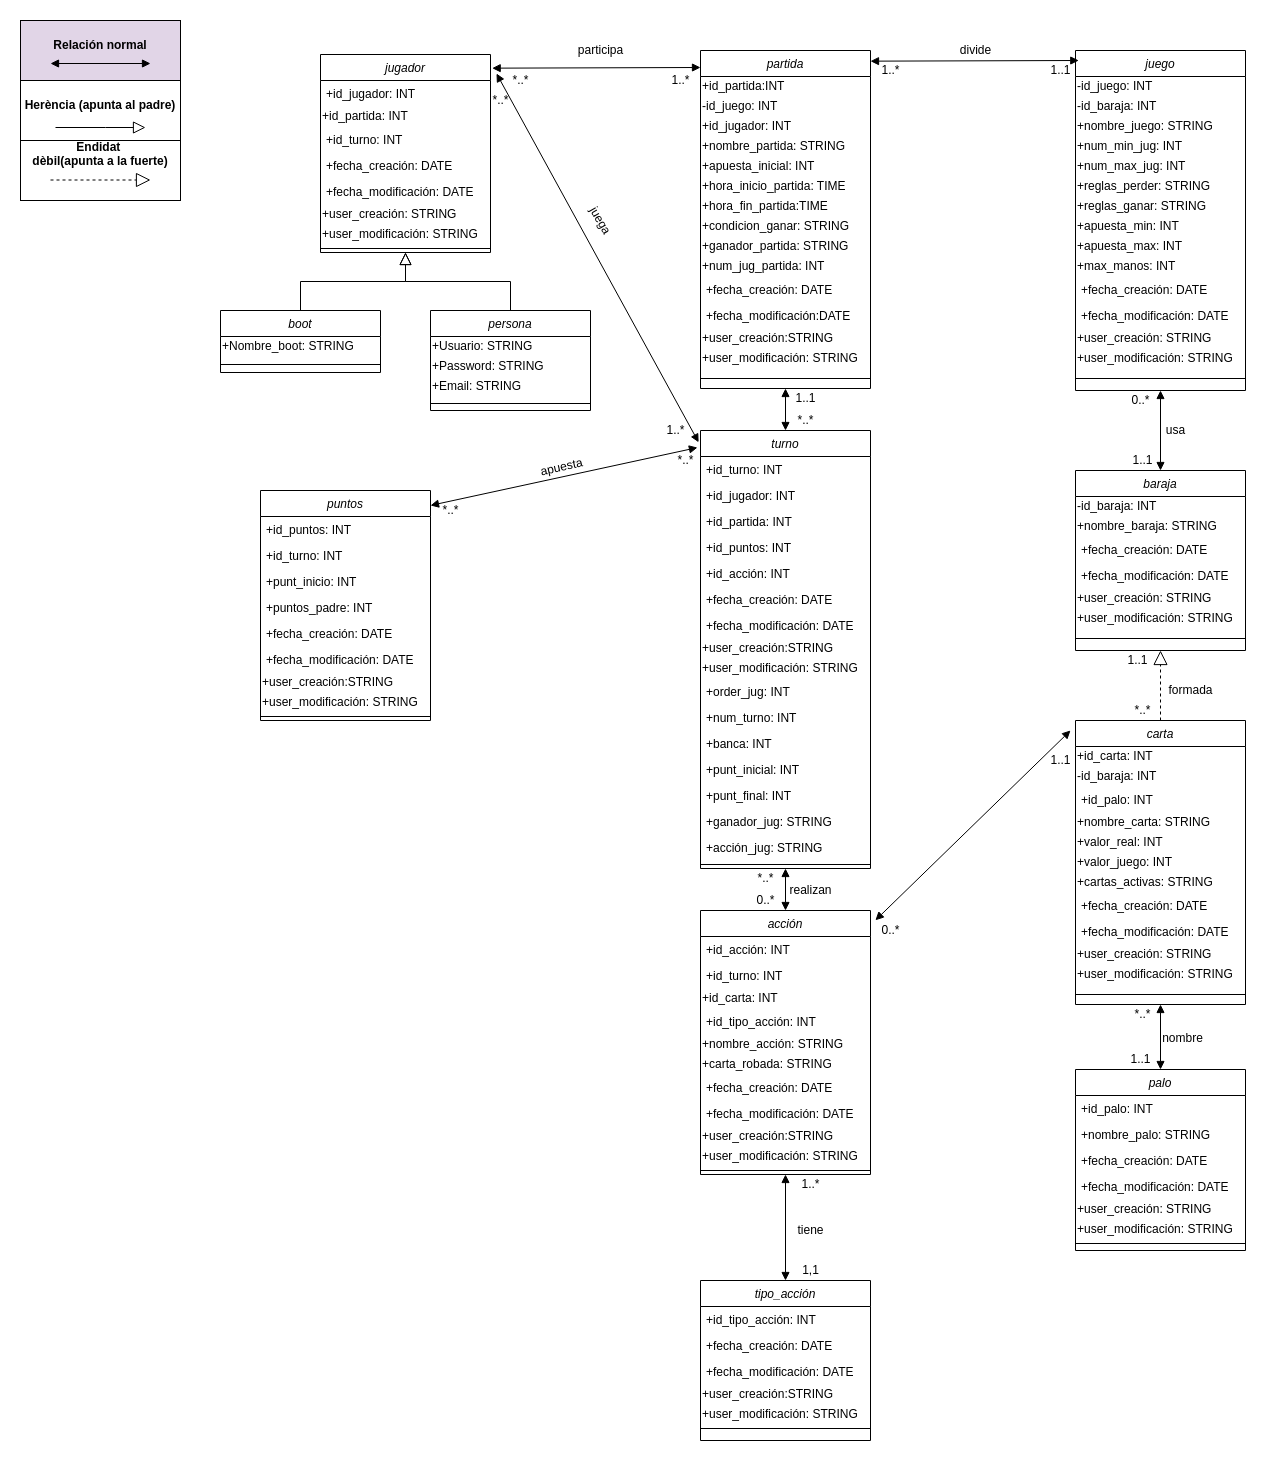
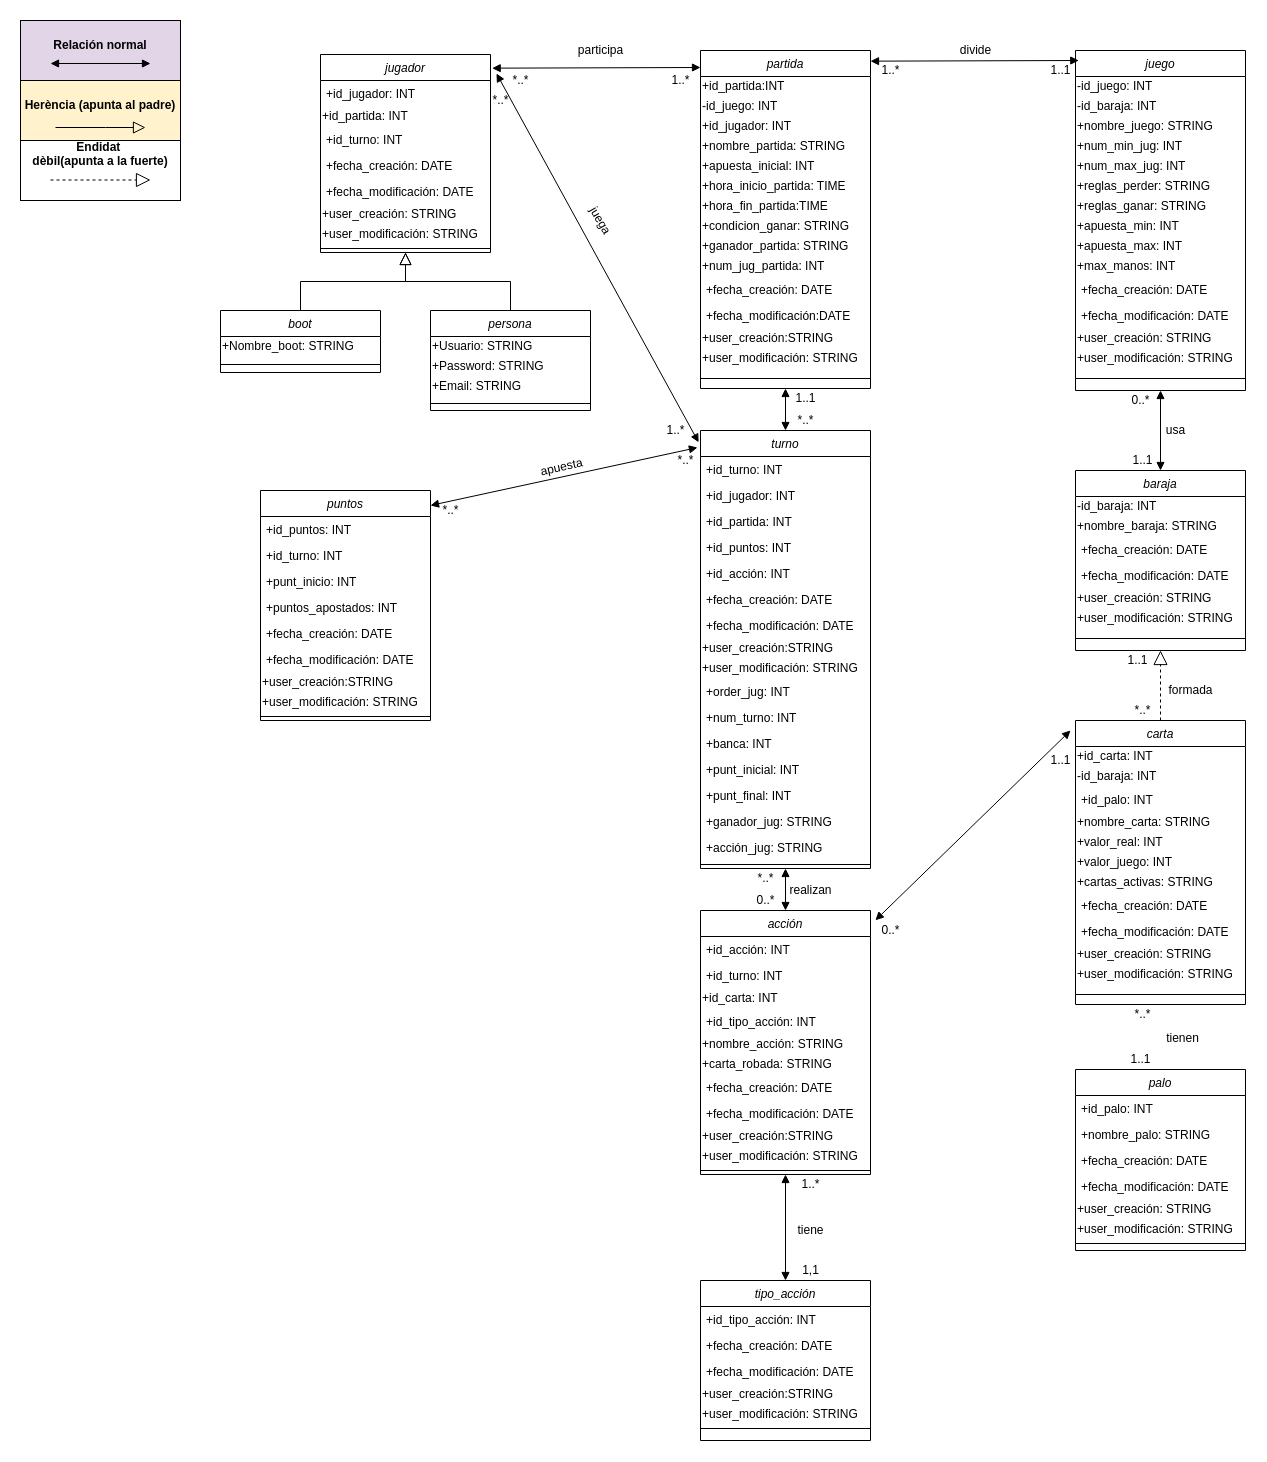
(101, 111) -> (101, 111)
(323, 608) -> (337, 608)
(1161, 1037) -> none
(1183, 1039) -> (1183, 1039)
